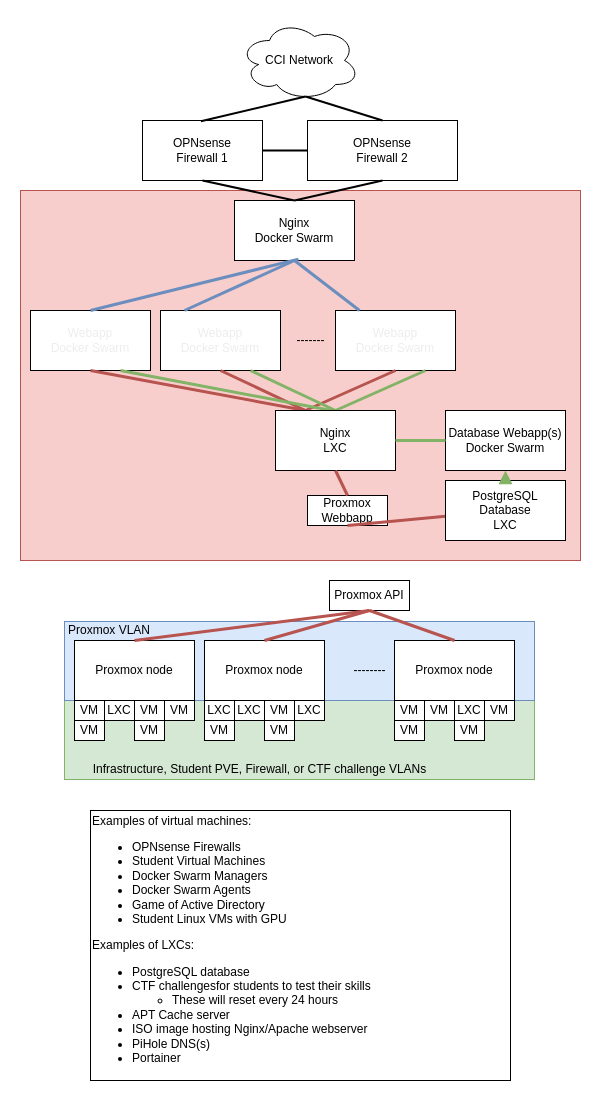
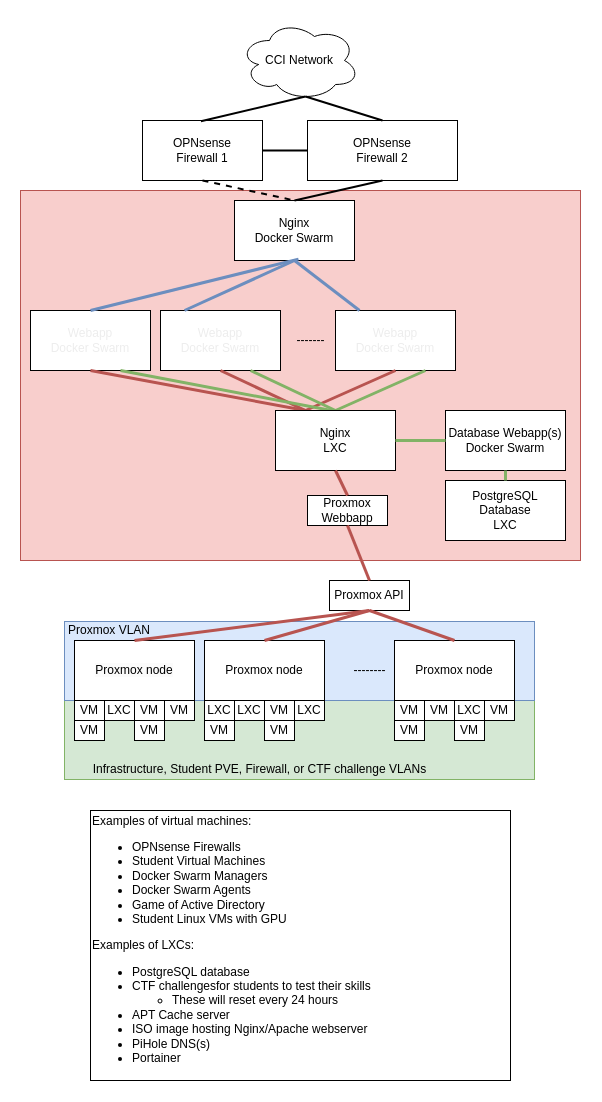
(249, 191) -> (249, 191)
(506, 482) -> (506, 476)
(397, 521) -> (358, 553)
